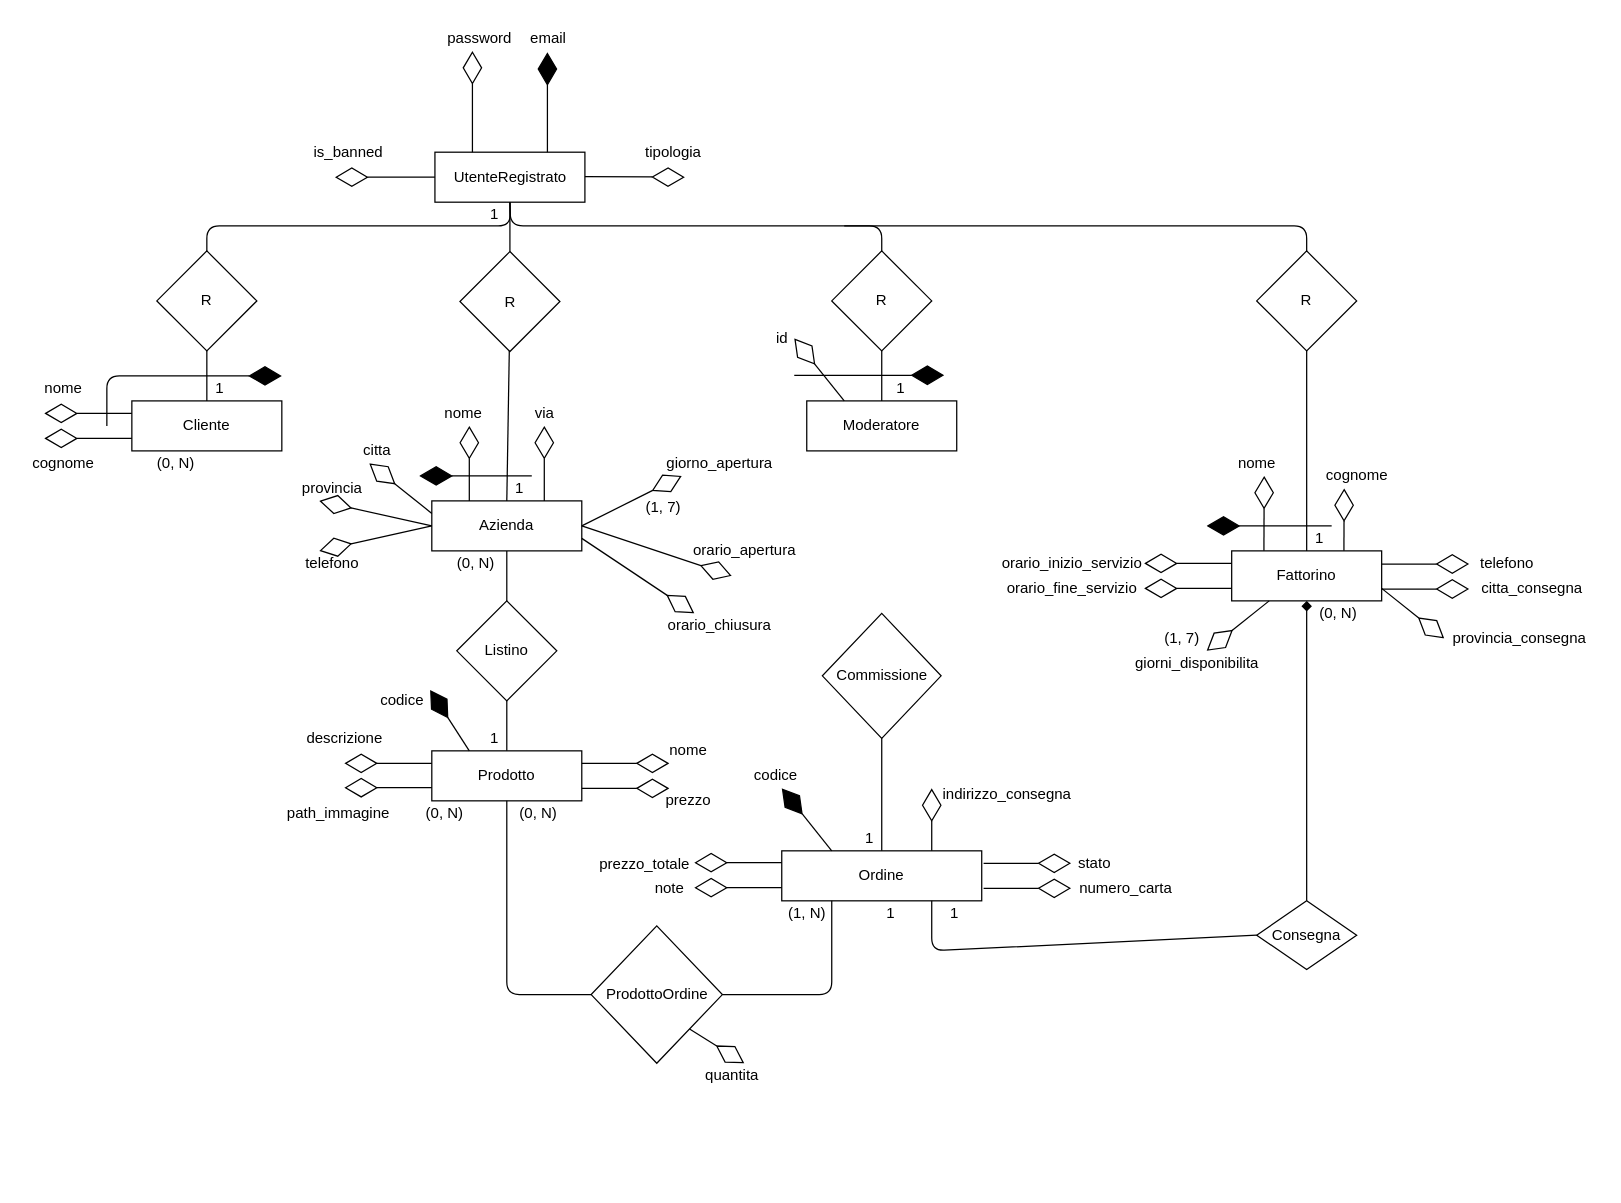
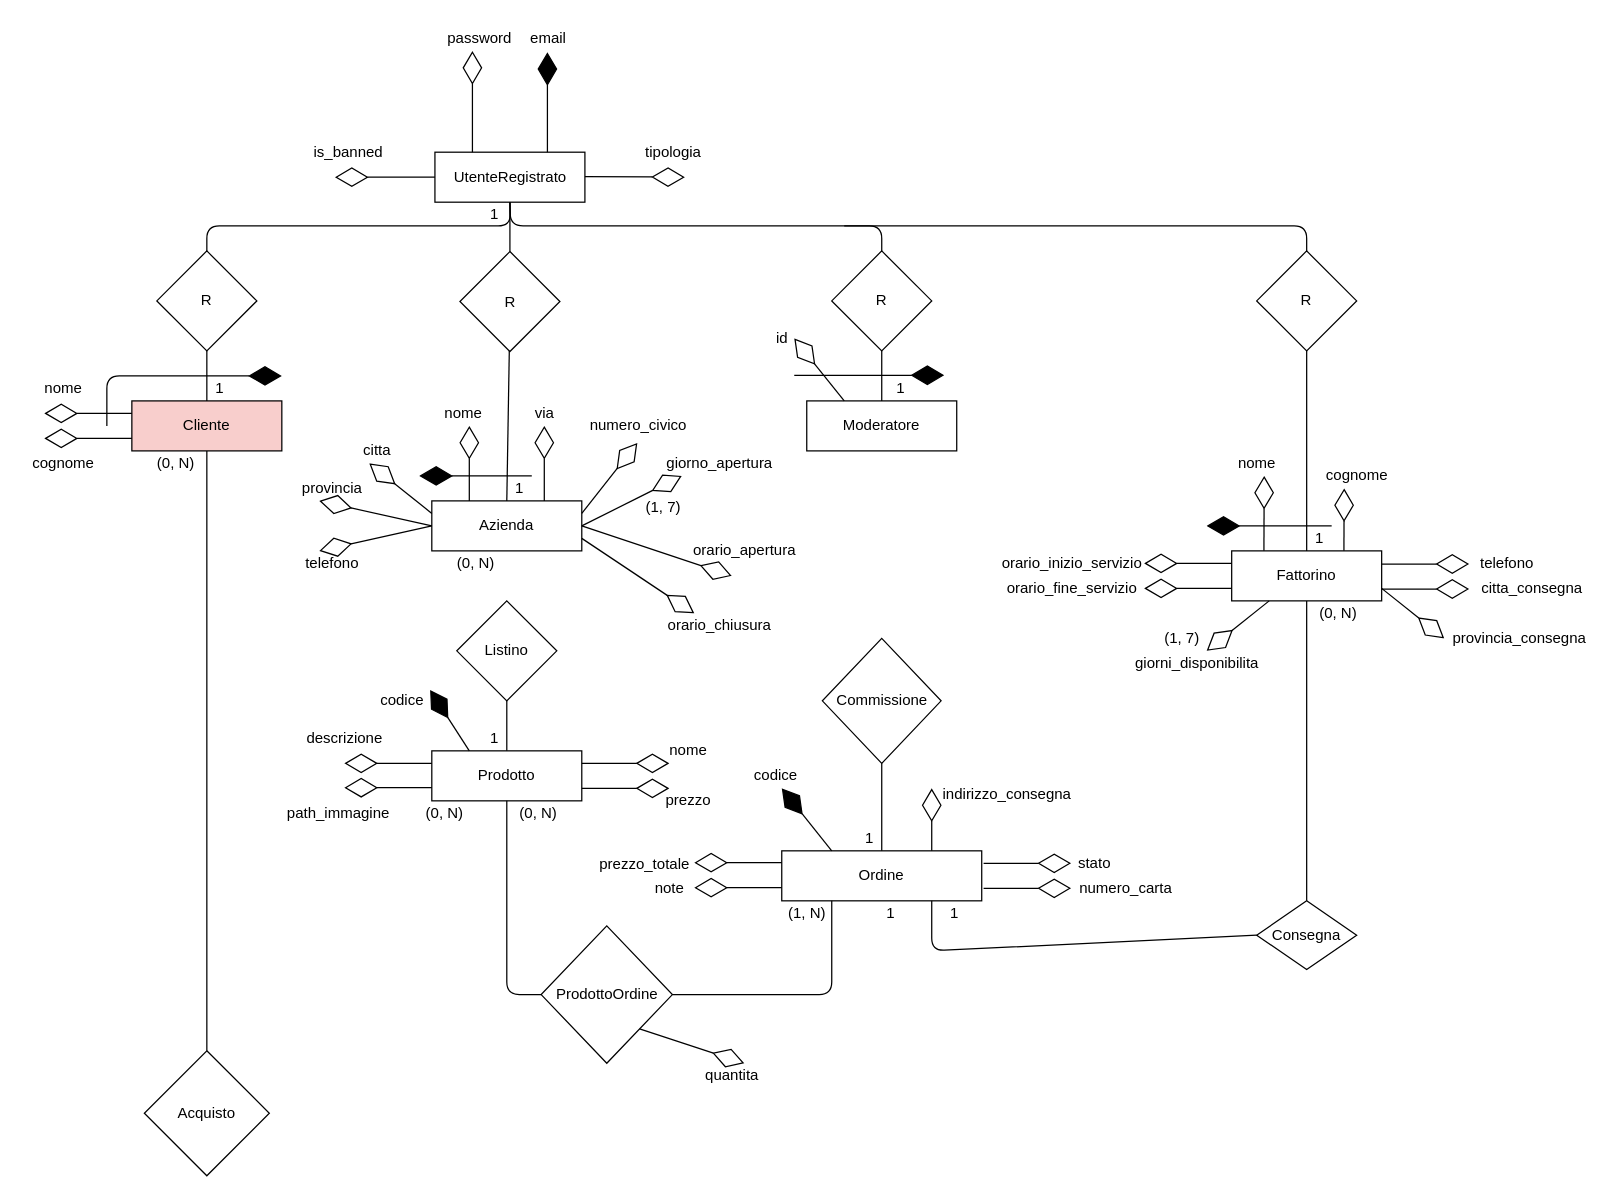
(207, 426) -> (207, 426)
none -> (638, 426)
none -> (599, 491)
(507, 576) -> none
(1307, 611) -> (1307, 606)
(882, 676) -> (882, 701)
none -> (207, 753)
(657, 994) -> (607, 994)
none -> (207, 1113)
